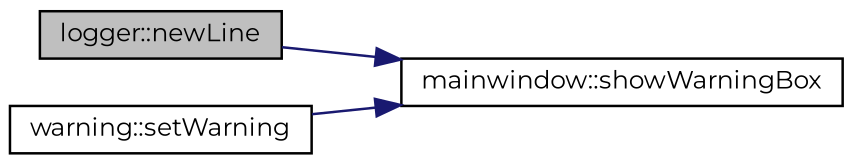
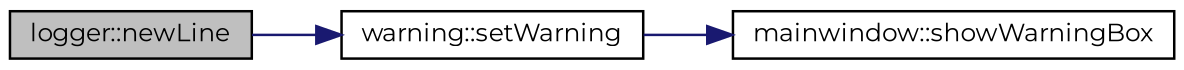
(329, 52) -> (284, 35)
